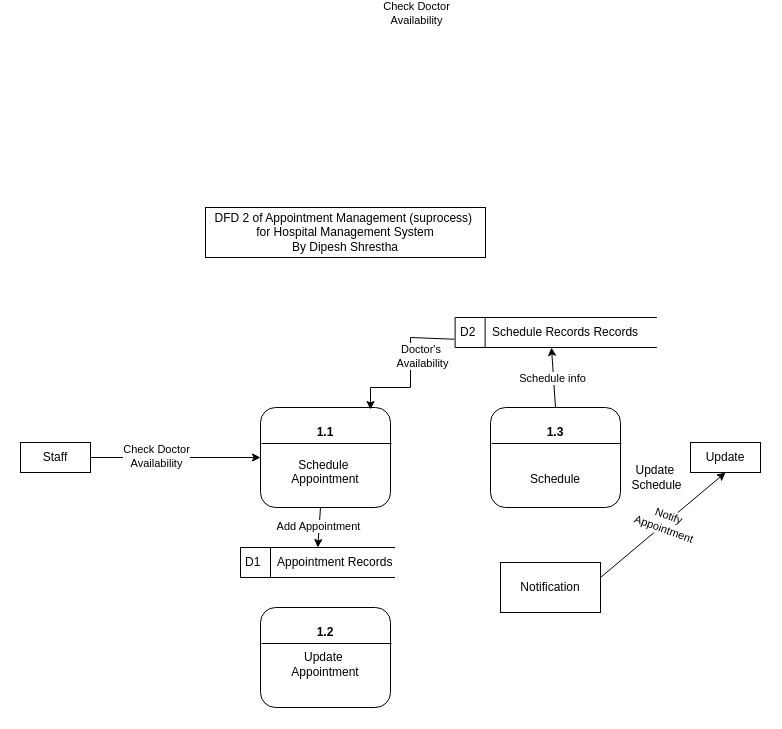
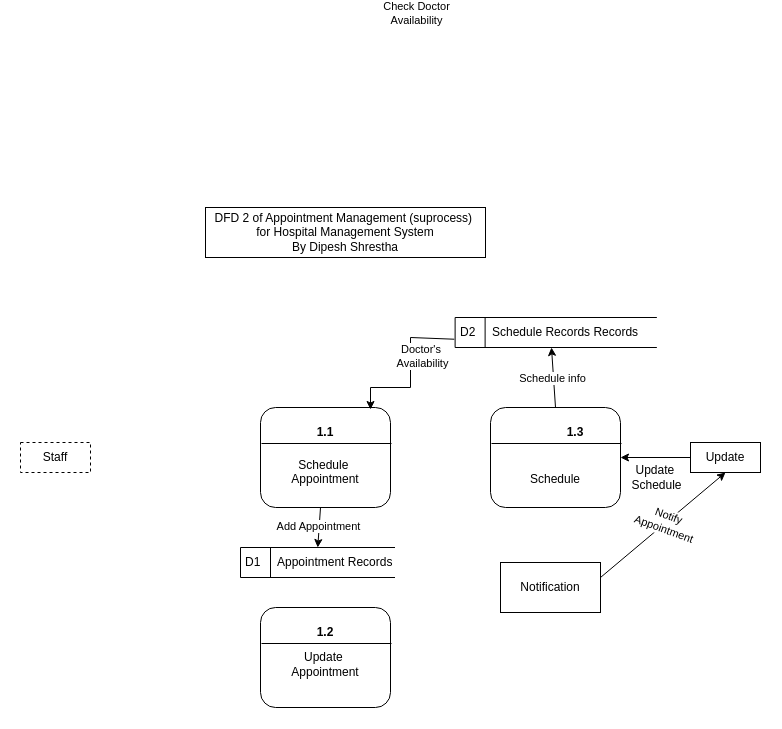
(556, 433) -> (576, 433)
(56, 458) -> (56, 458)
(221, 458) -> none
none -> (659, 458)
